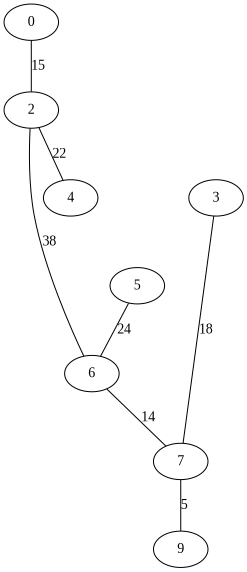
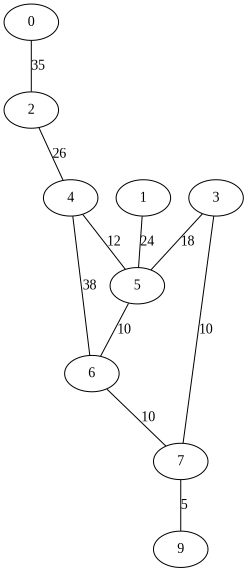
(38, 66) -> (38, 66)
(60, 154) -> (60, 154)
none -> (143, 198)
none -> (104, 242)
none -> (177, 242)
(42, 246) -> (81, 286)
(124, 330) -> (124, 330)
(206, 330) -> (206, 330)
(148, 418) -> (148, 418)
